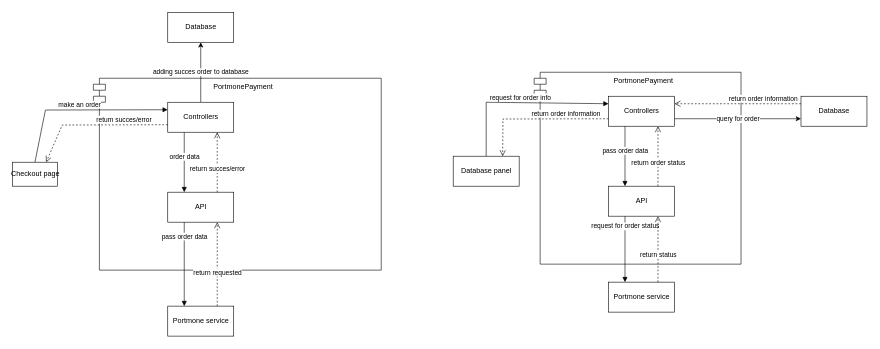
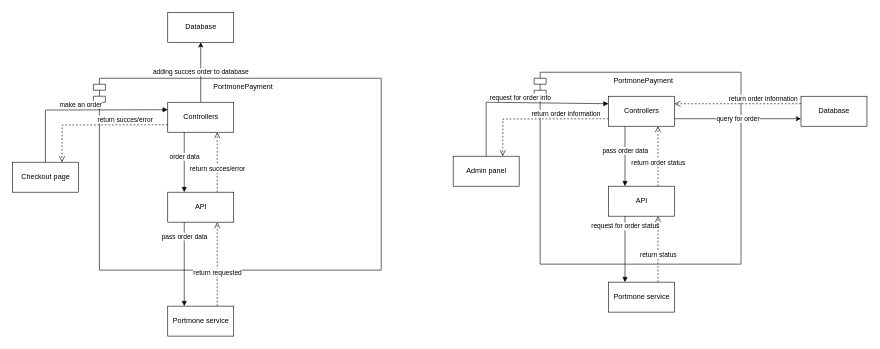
(487, 171) -> (487, 171)
(35, 174) -> (45, 177)
